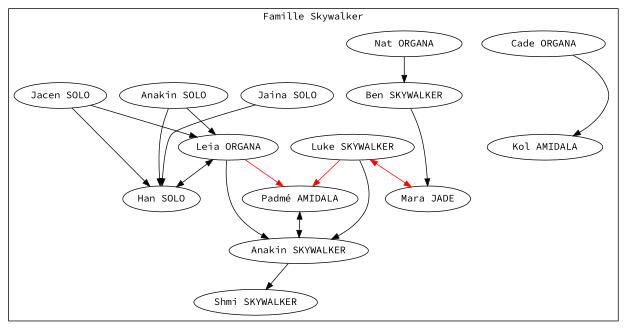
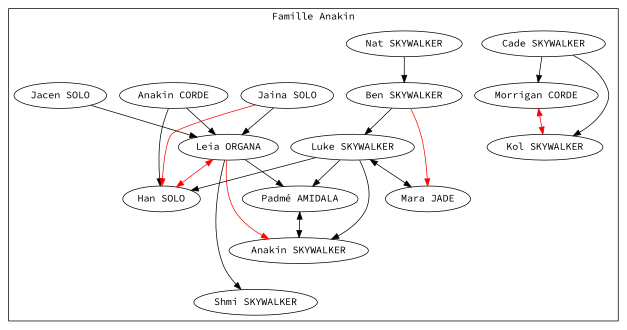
(313, 17) -> (313, 17)
(404, 44) -> (404, 44)
(544, 44) -> (544, 44)
(174, 96) -> (174, 96)
none -> (536, 96)
none -> (261, 119)
none -> (381, 119)
(191, 125) -> (191, 125)
(423, 143) -> (423, 143)
(108, 145) -> (254, 174)
(545, 147) -> (545, 147)
(261, 171) -> (257, 168)
(329, 171) -> (329, 171)
(195, 173) -> (195, 173)
(391, 173) -> (391, 173)
(232, 204) -> (232, 204)
(279, 274) -> (216, 224)
